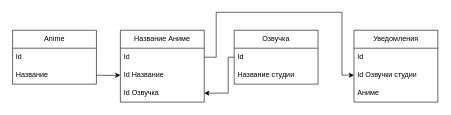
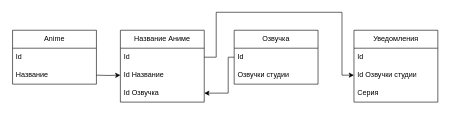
(267, 75) -> (265, 75)
(368, 93) -> (368, 93)
